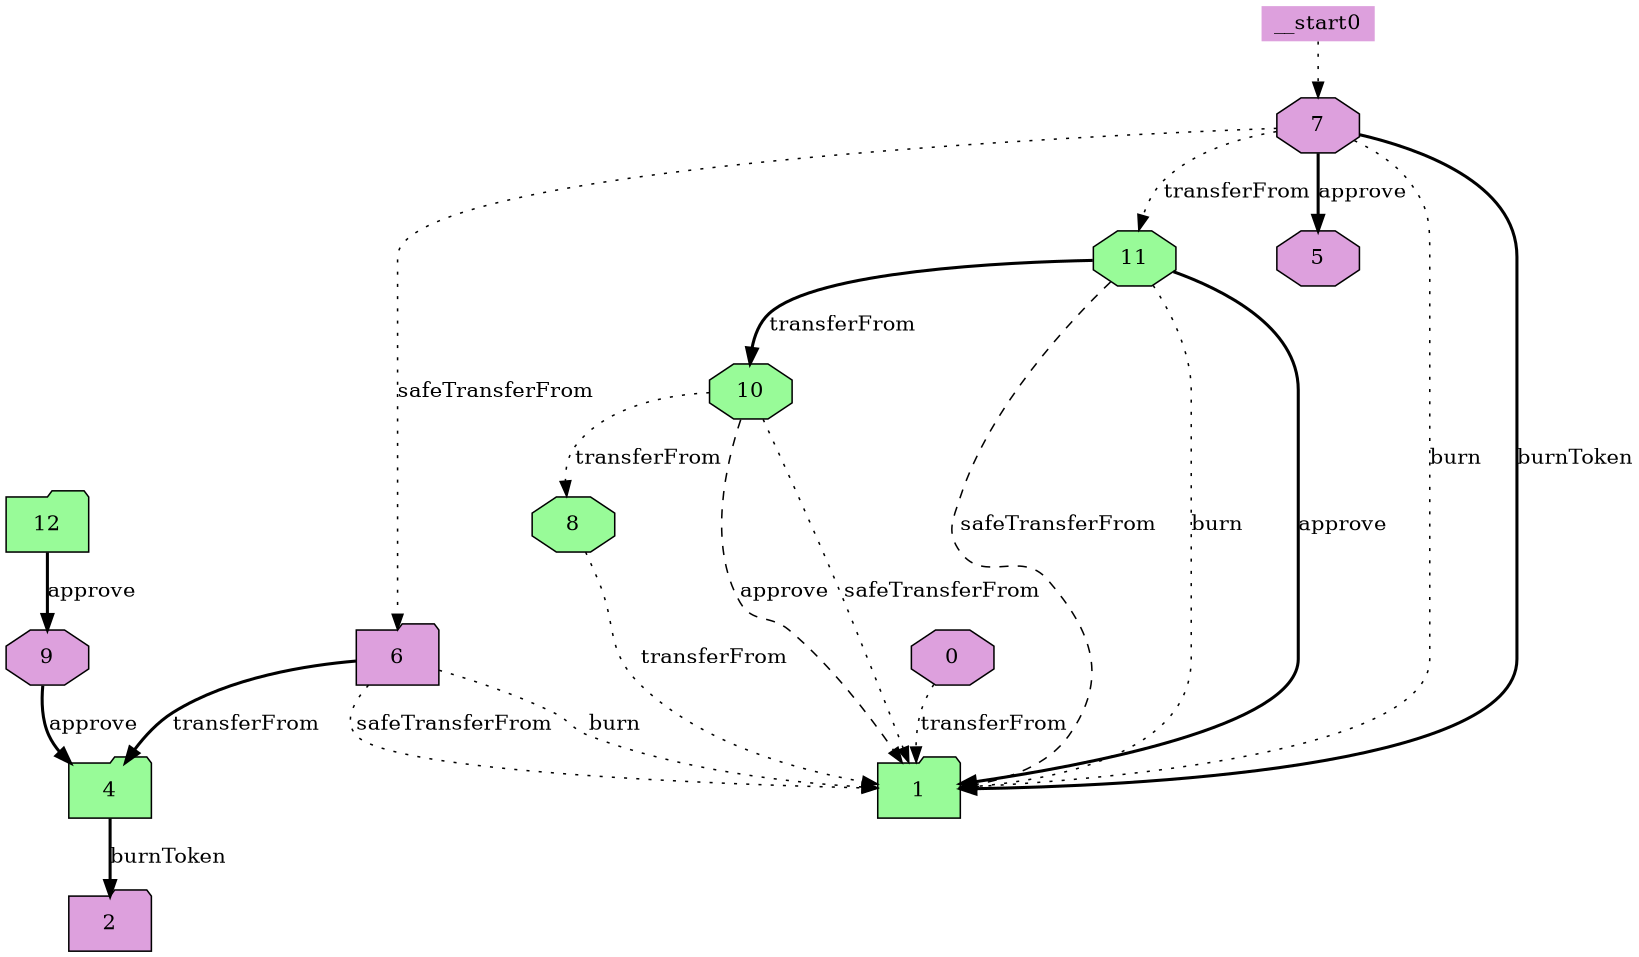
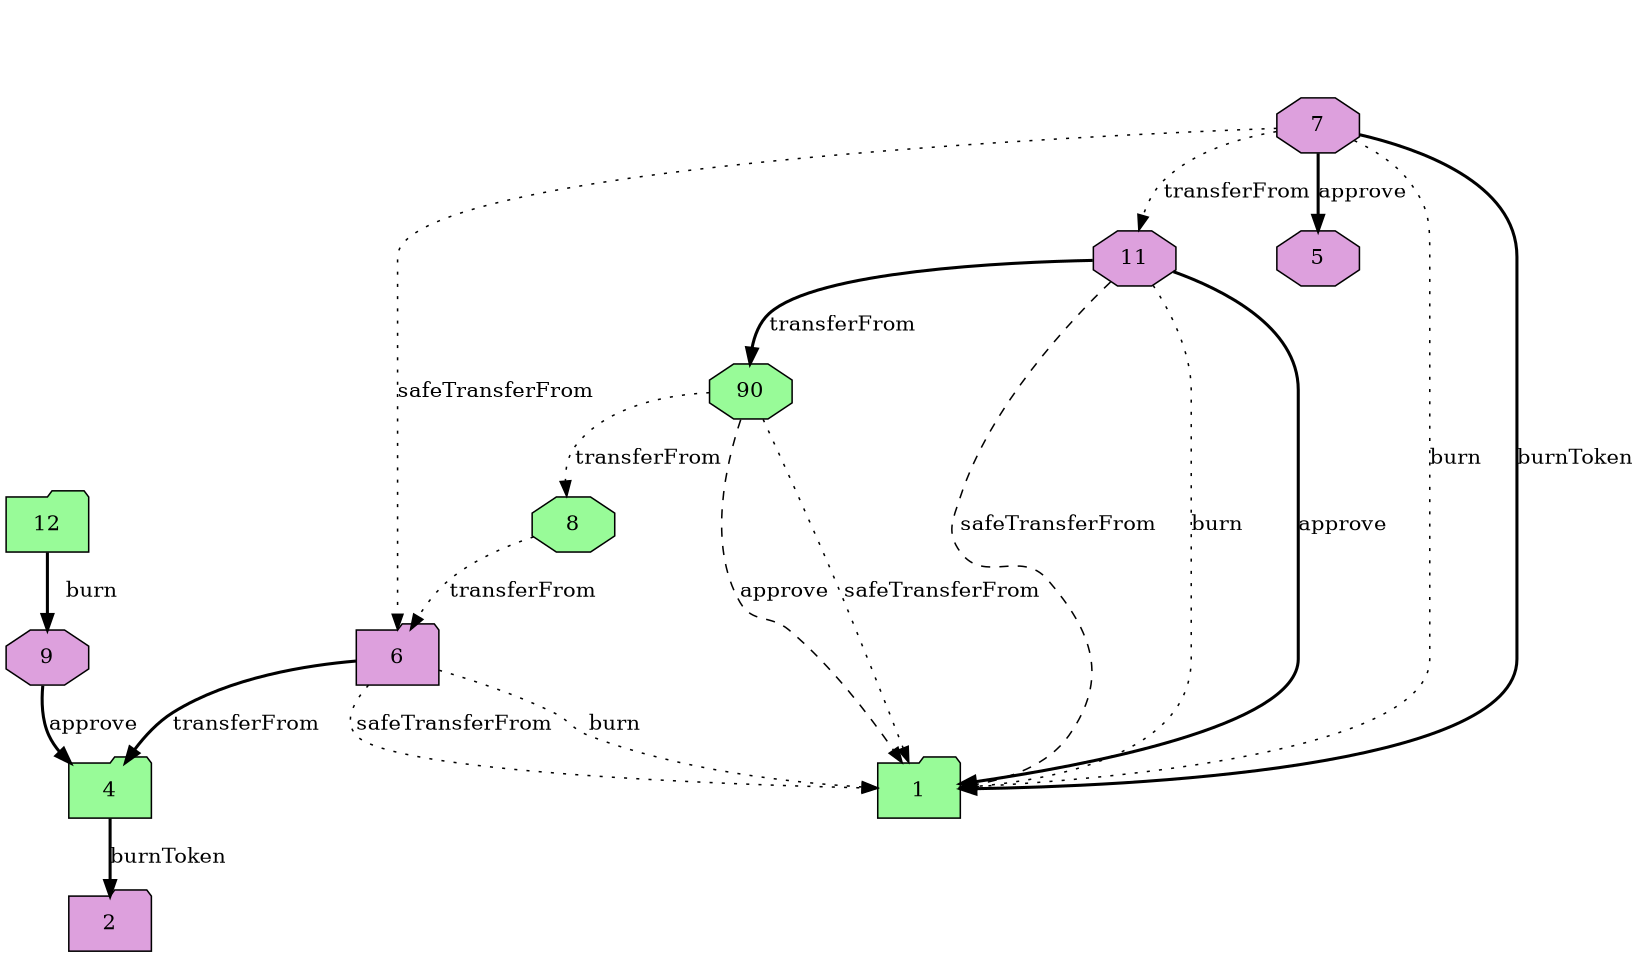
(1318, 24) -> none
(1135, 258) -> (1135, 258)
(751, 391) -> (751, 391)
(92, 591) -> (92, 591)
(953, 658) -> none
(680, 715) -> (468, 566)
